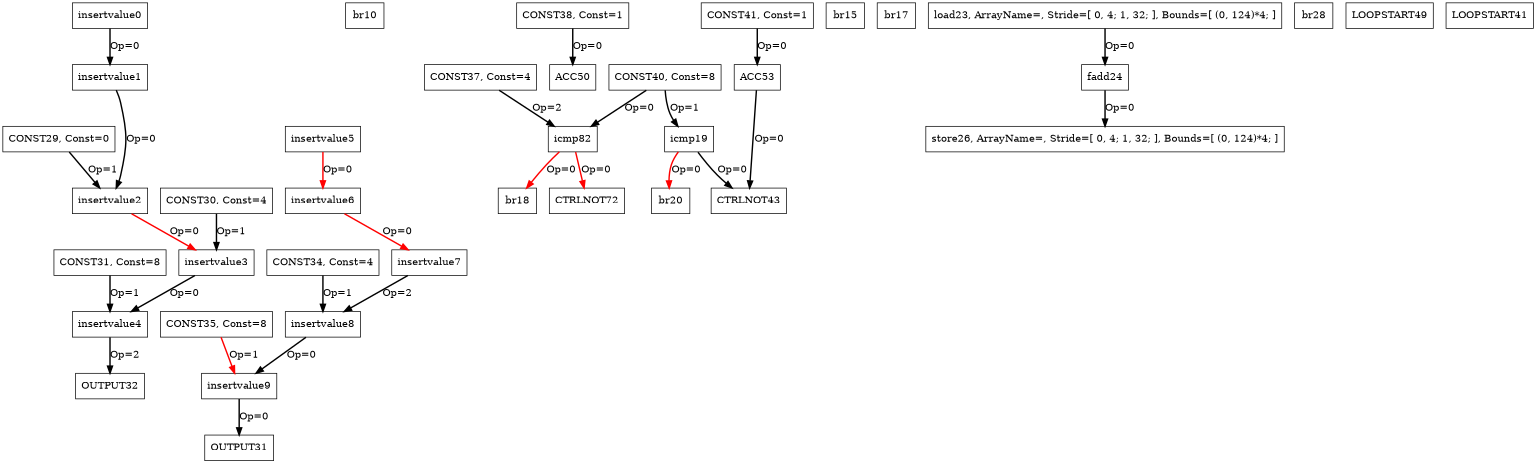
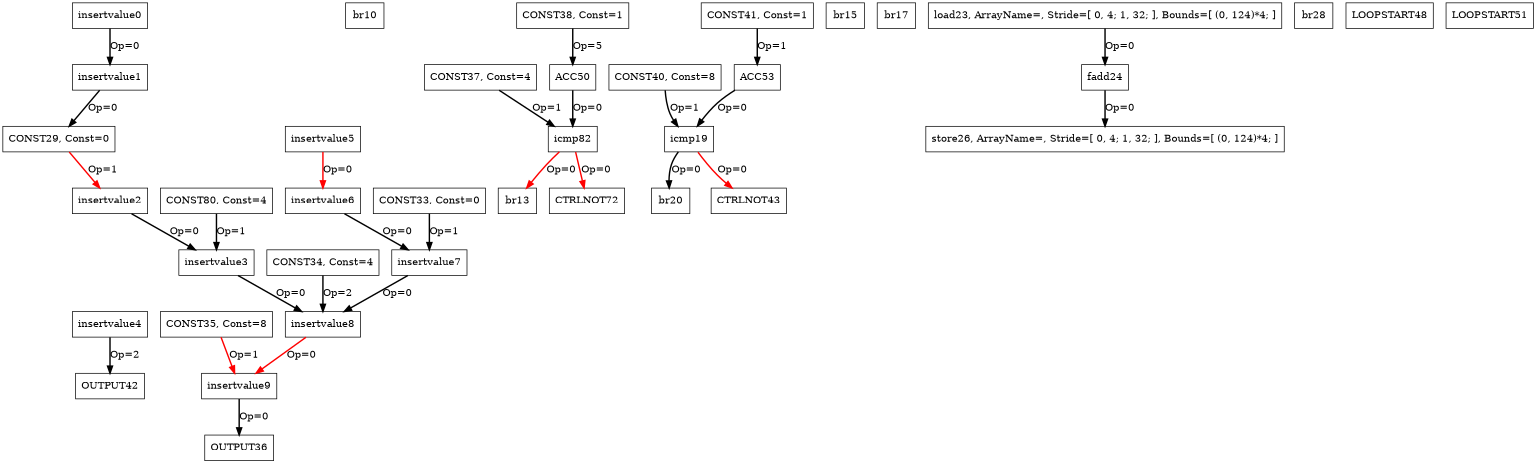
(1390, 16) -> (1390, 16)
(1490, 16) -> (1490, 16)
(588, 46) -> (588, 46)
(772, 46) -> (772, 46)
(622, 106) -> (573, 105)
(547, 108) -> (547, 108)
(126, 136) -> (87, 106)
(753, 136) -> (717, 104)
(671, 166) -> (671, 166)
(82, 167) -> (82, 167)
(711, 169) -> (711, 169)
(216, 201) -> (216, 201)
none -> (429, 201)
(517, 201) -> (517, 201)
(160, 230) -> (160, 230)
(373, 230) -> (373, 230)
(110, 263) -> none
(166, 292) -> (267, 292)
(338, 293) -> (338, 293)
(397, 293) -> (397, 293)
(284, 353) -> (284, 353)
(110, 386) -> (110, 386)
(239, 448) -> (239, 448)
